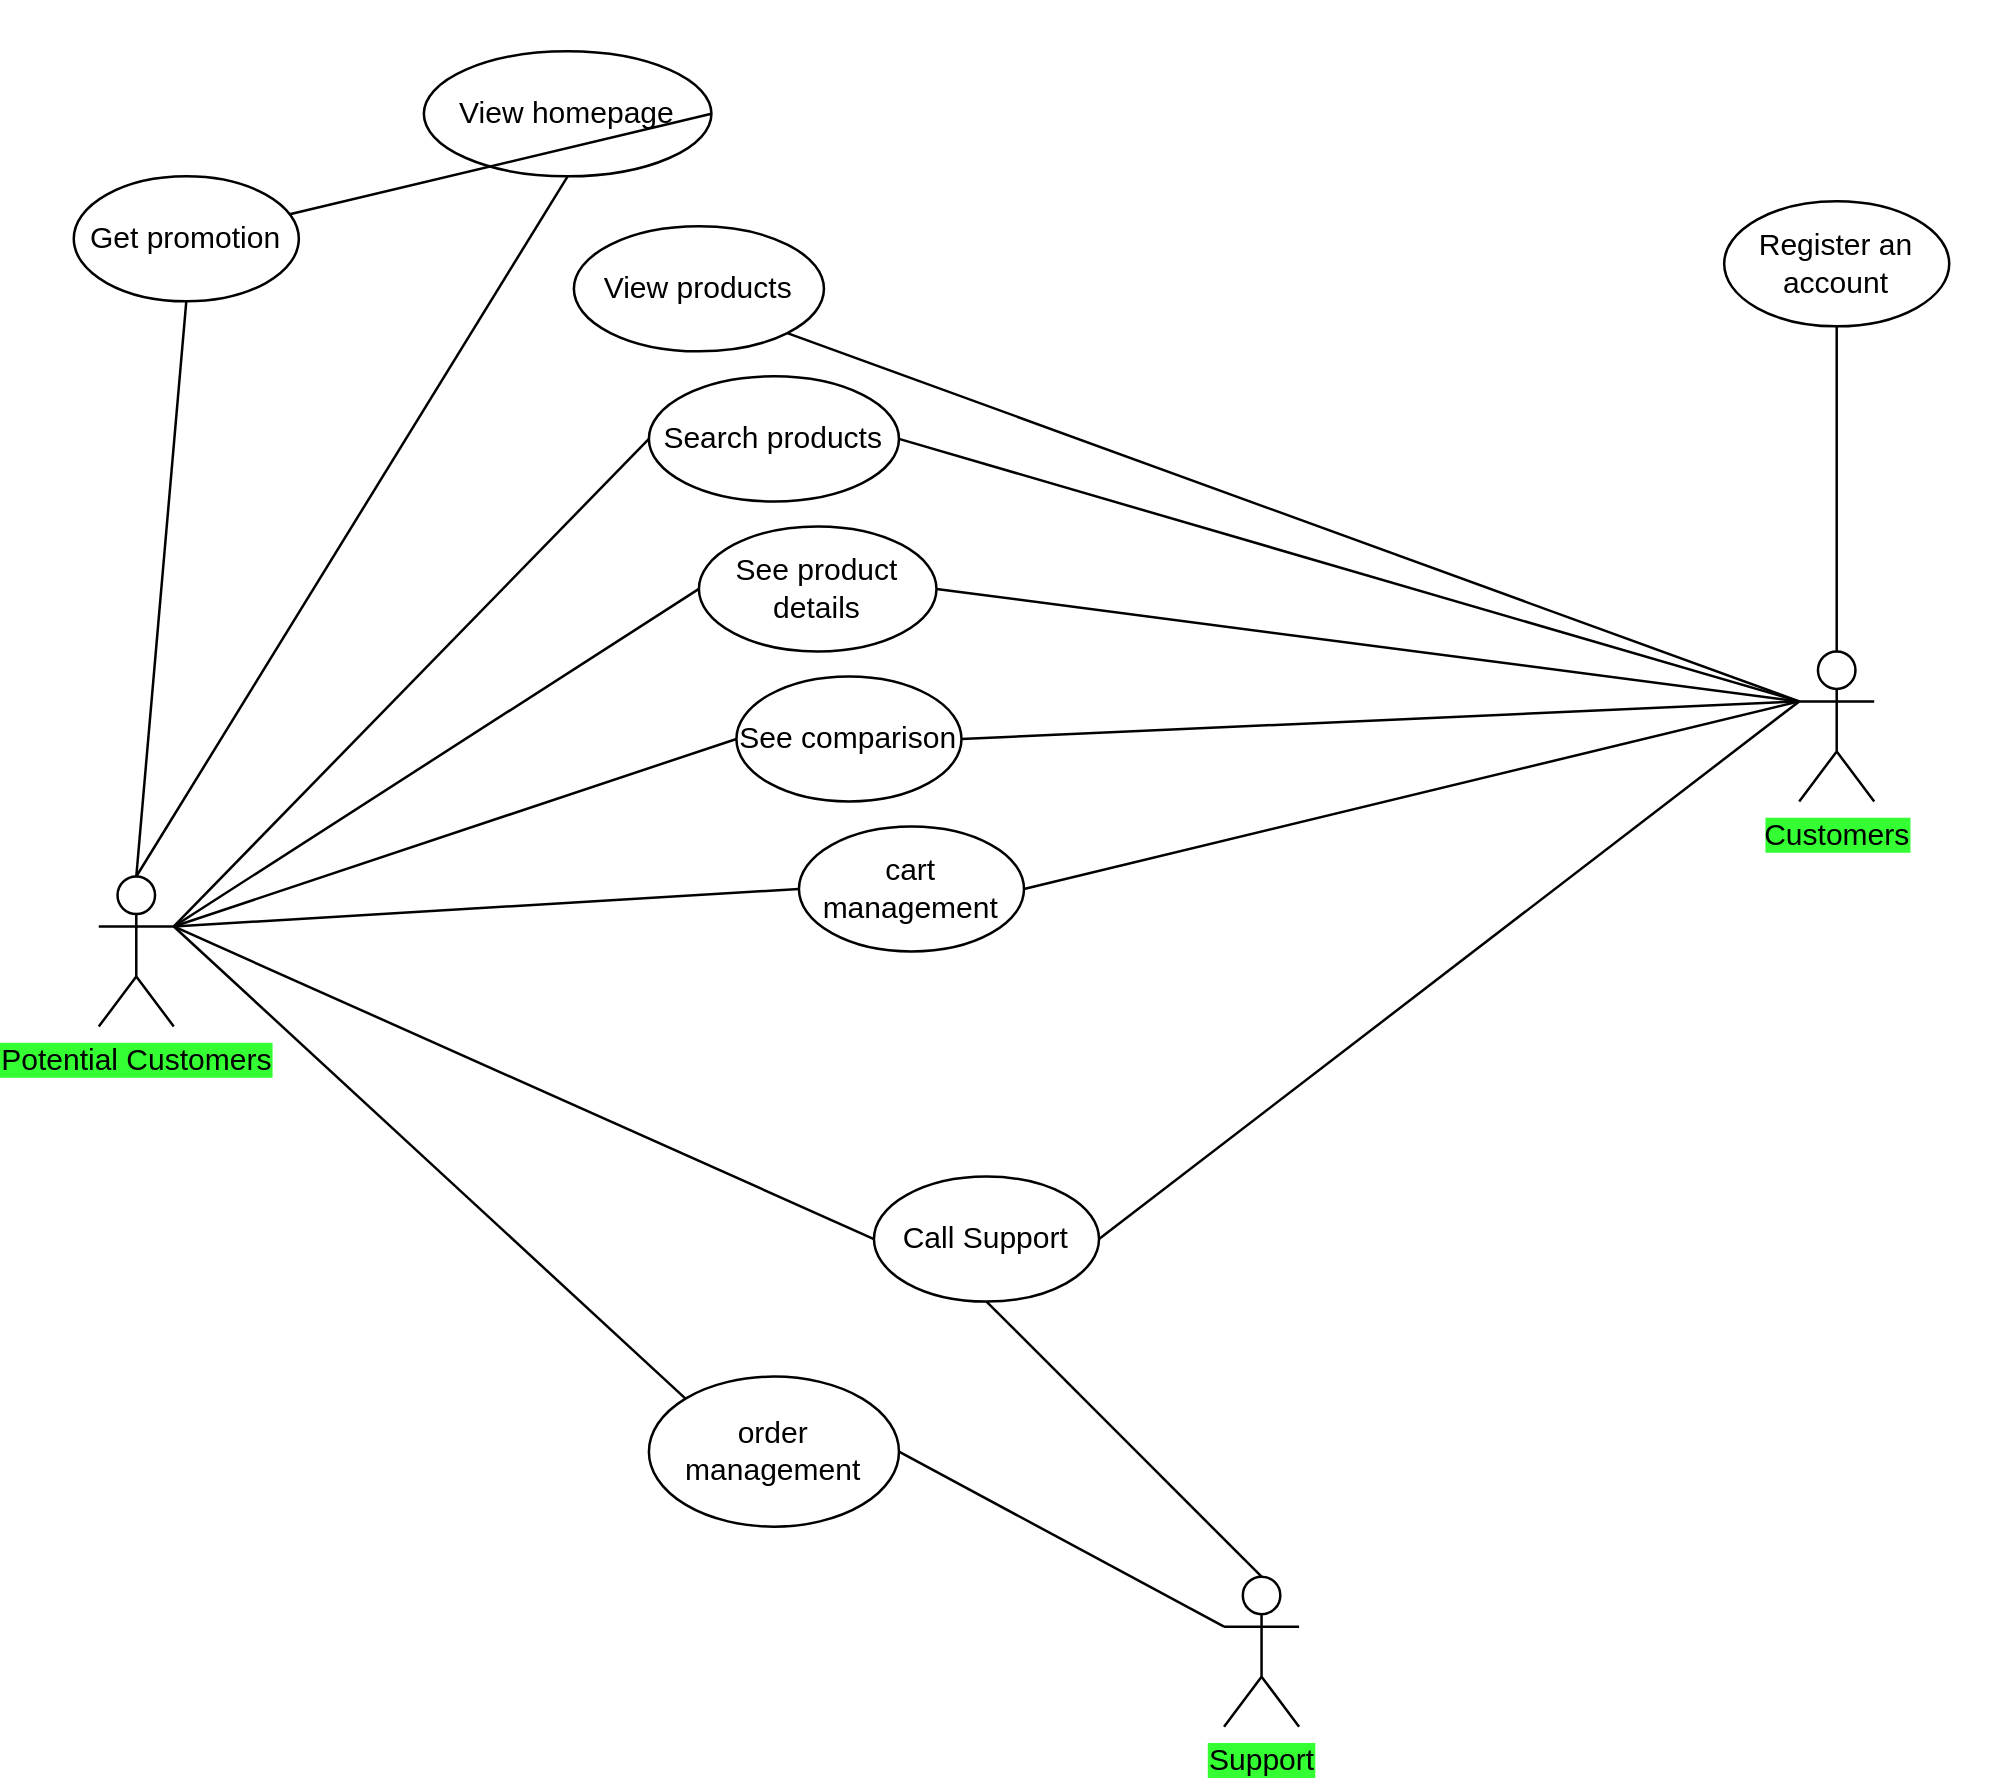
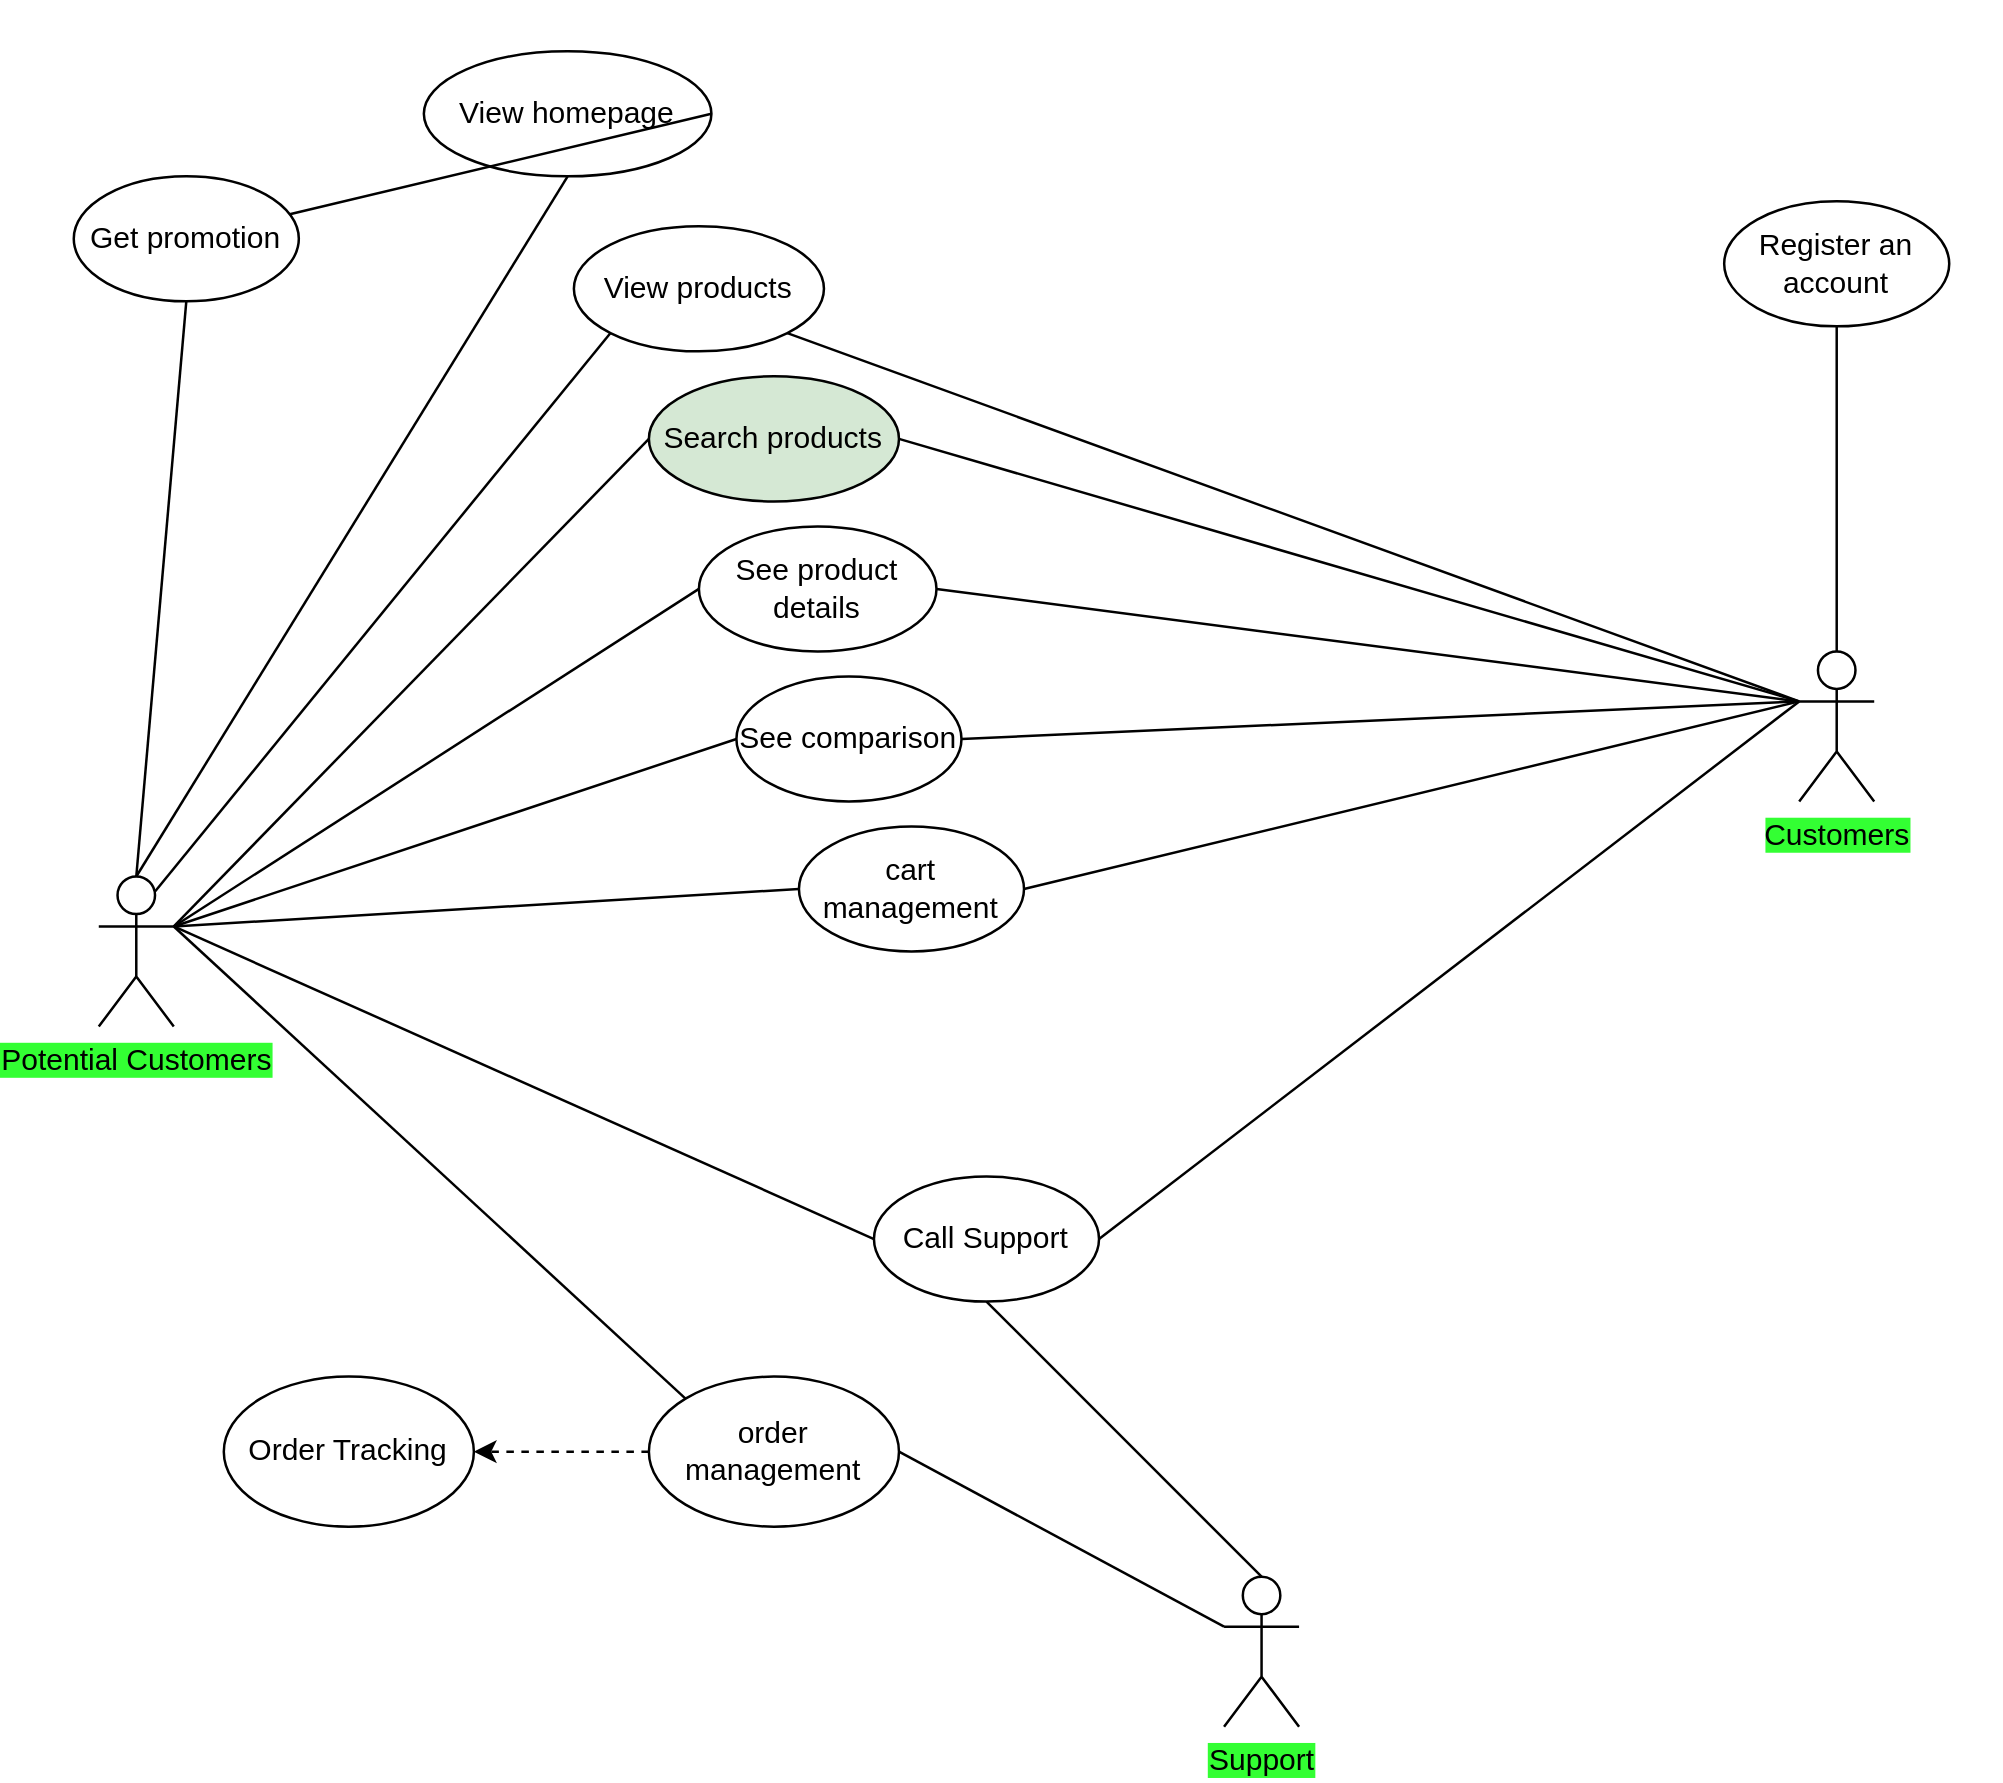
(774, 439) -> (774, 439)
none -> (383, 612)
none -> (349, 1451)
none -> (570, 1451)
